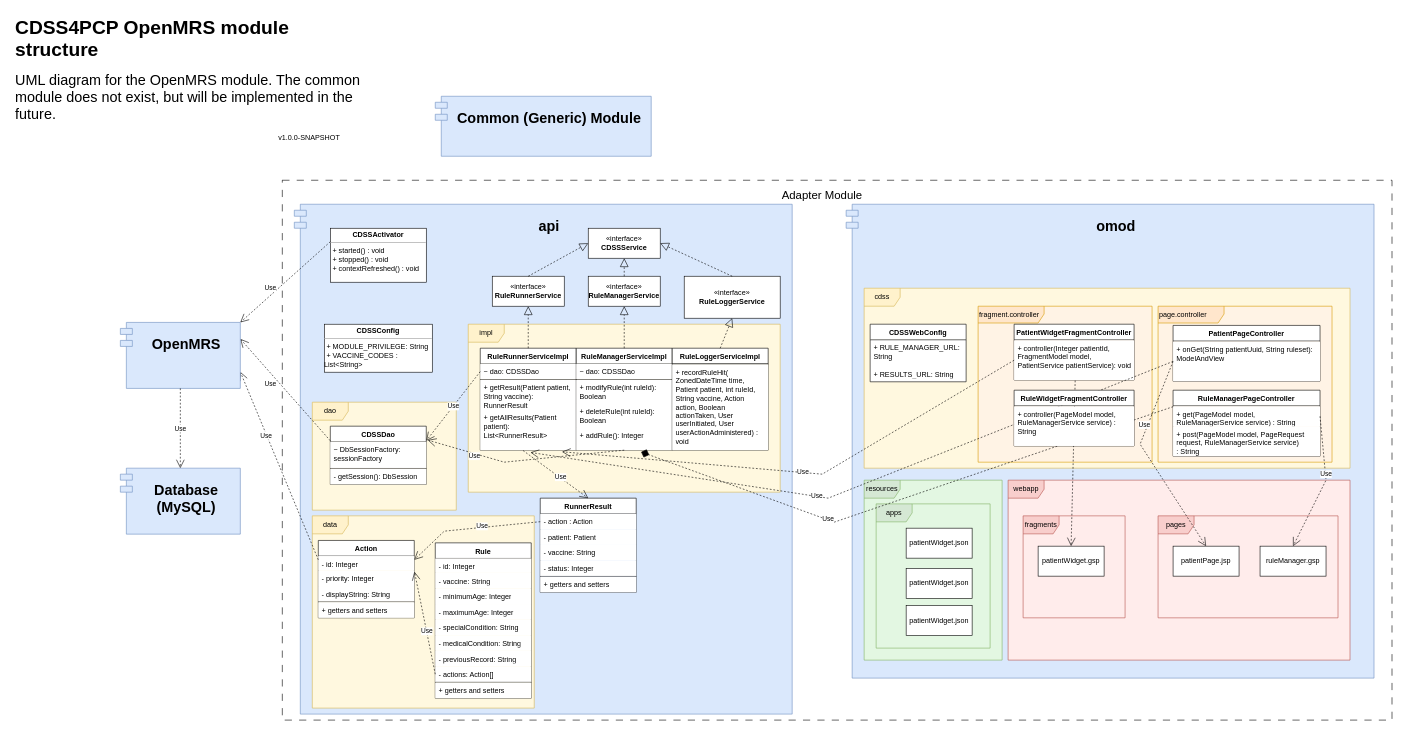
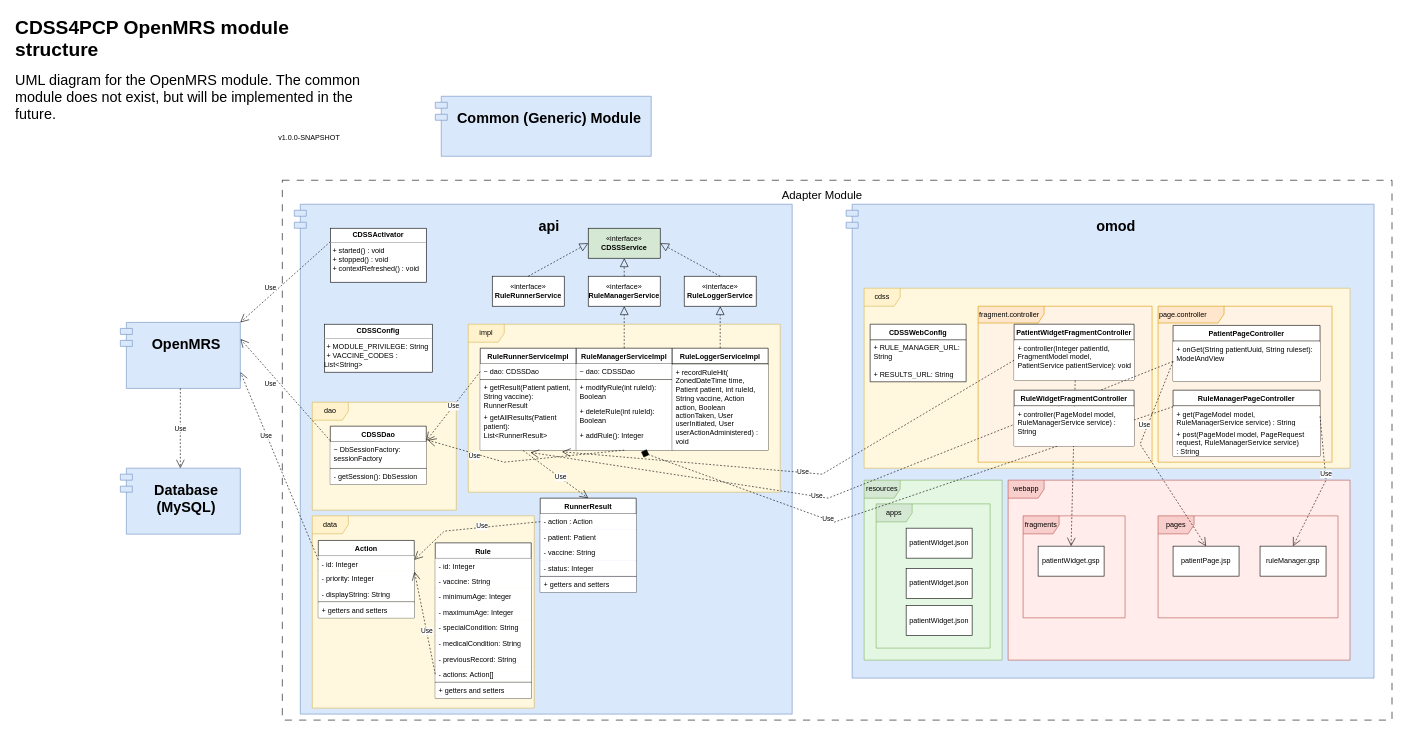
(624, 243) -> (624, 243)
(732, 297) -> (720, 291)
(528, 332) -> none
